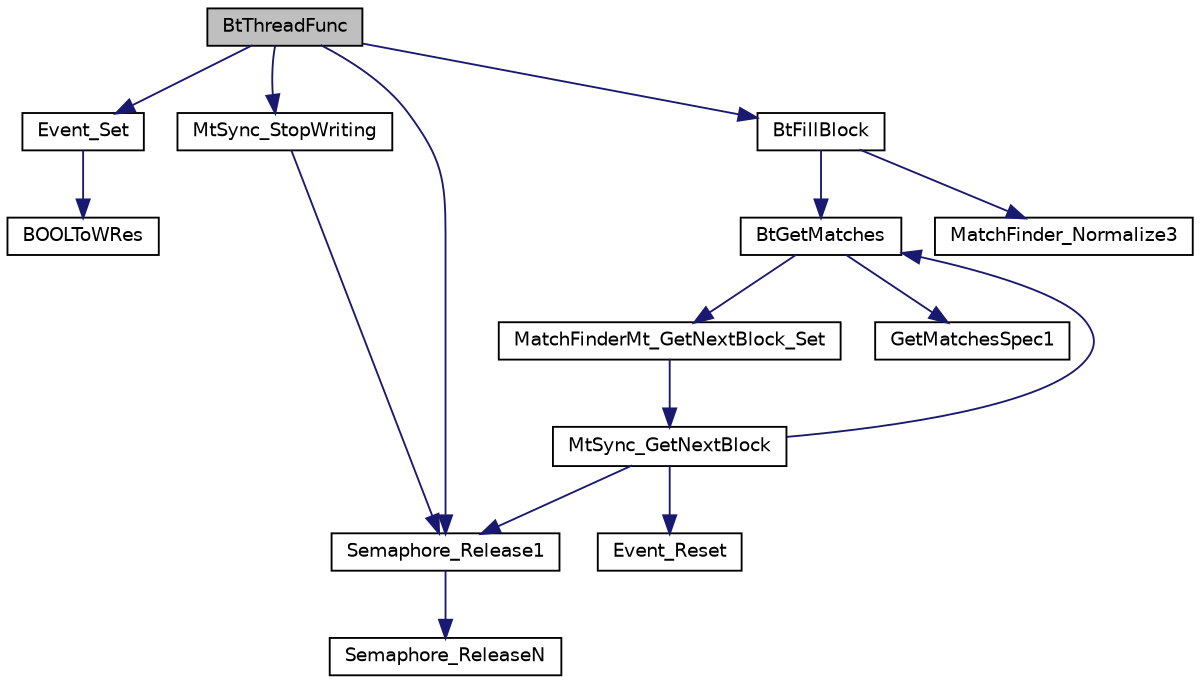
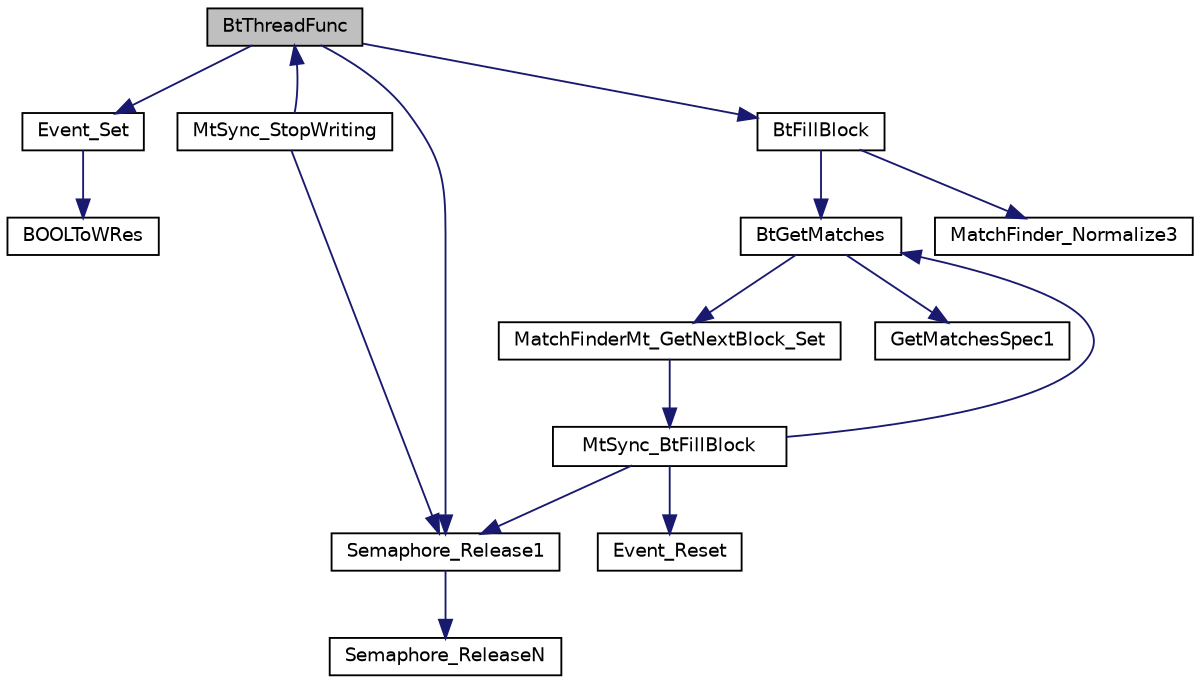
(272, 70) -> (297, 89)
(670, 446) -> (670, 446)
